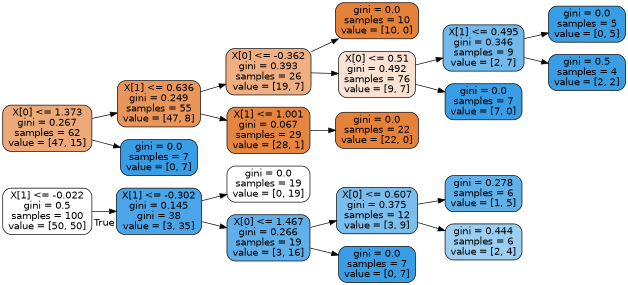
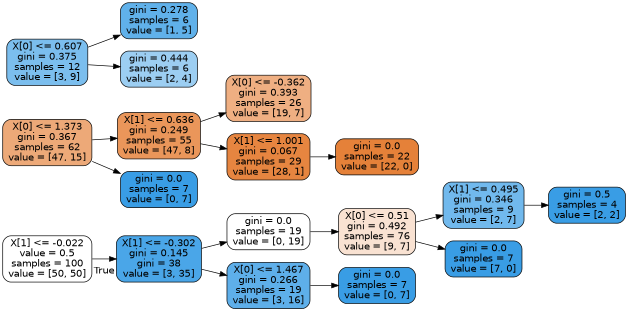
(377, 21) -> none
(587, 24) -> none
(321, 73) -> (321, 232)
(47, 128) -> (47, 143)
(47, 211) -> (47, 259)
(320, 225) -> none
